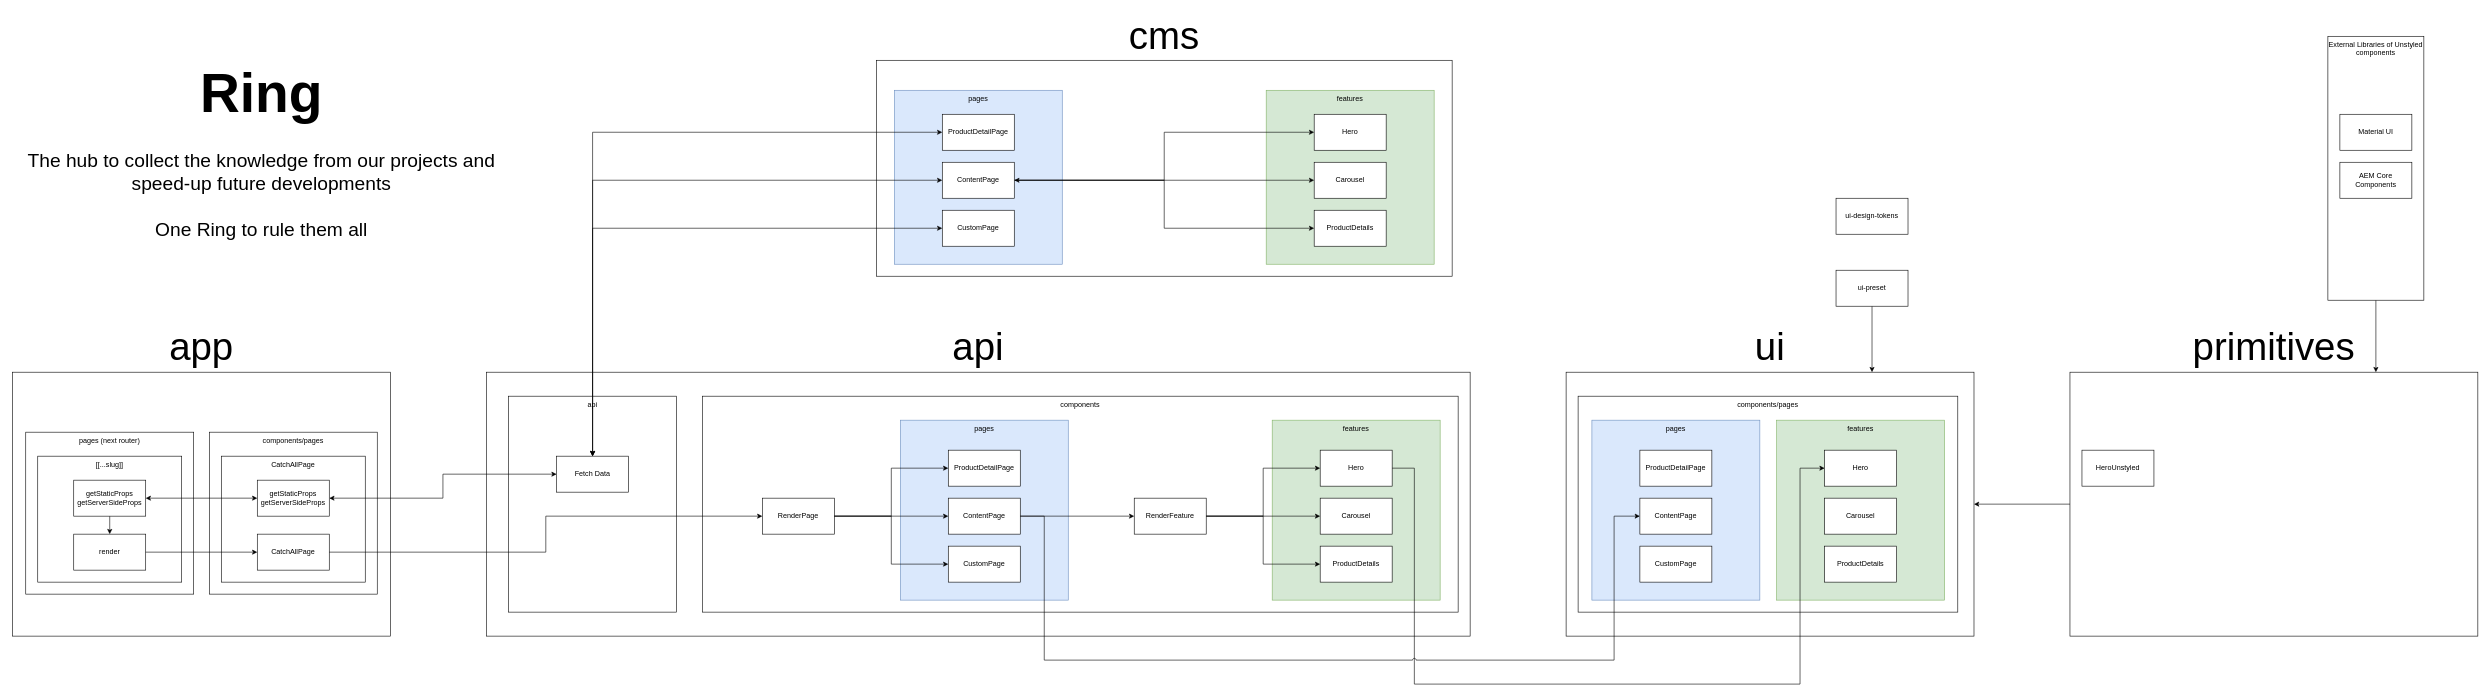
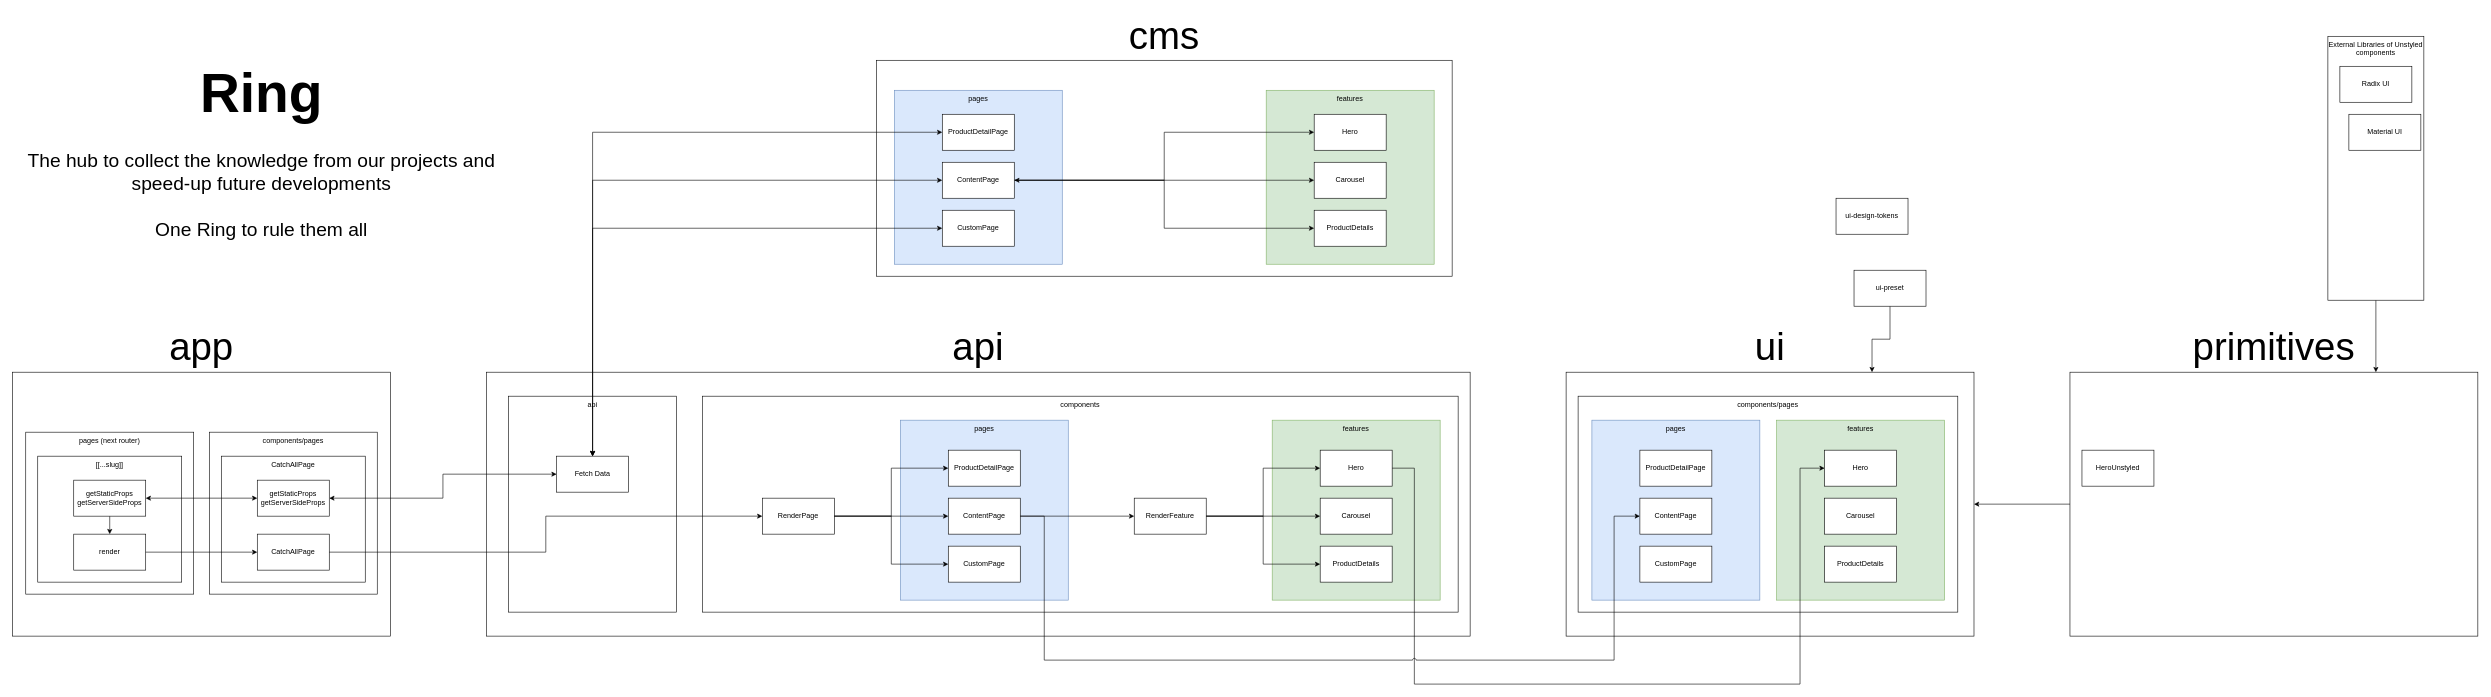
none -> (2376, 84)
(2376, 132) -> (2385, 132)
(2376, 180) -> none
(1872, 288) -> (1890, 288)
